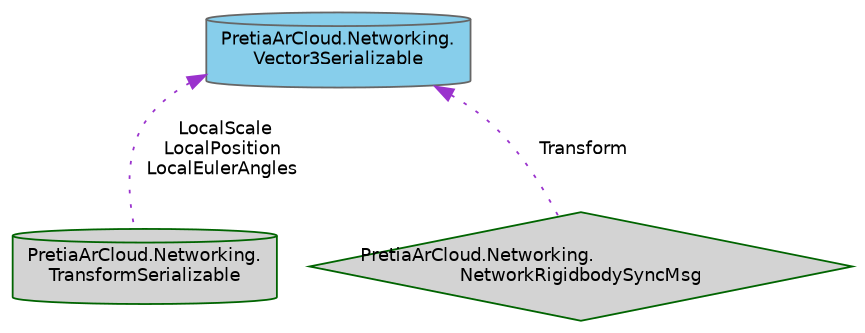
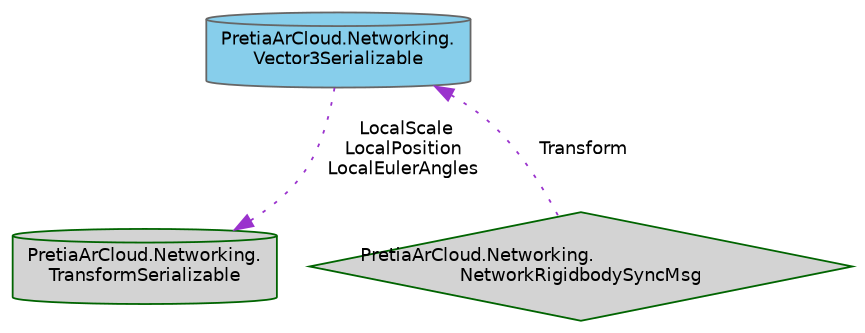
(135, 145) -> (309, 165)
